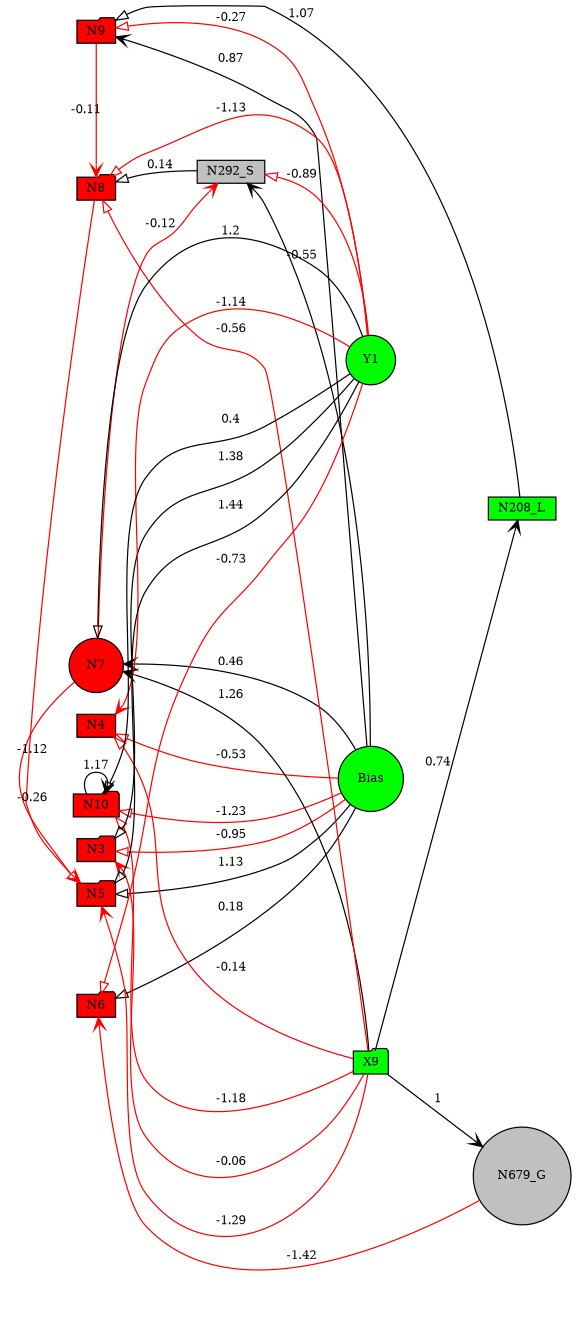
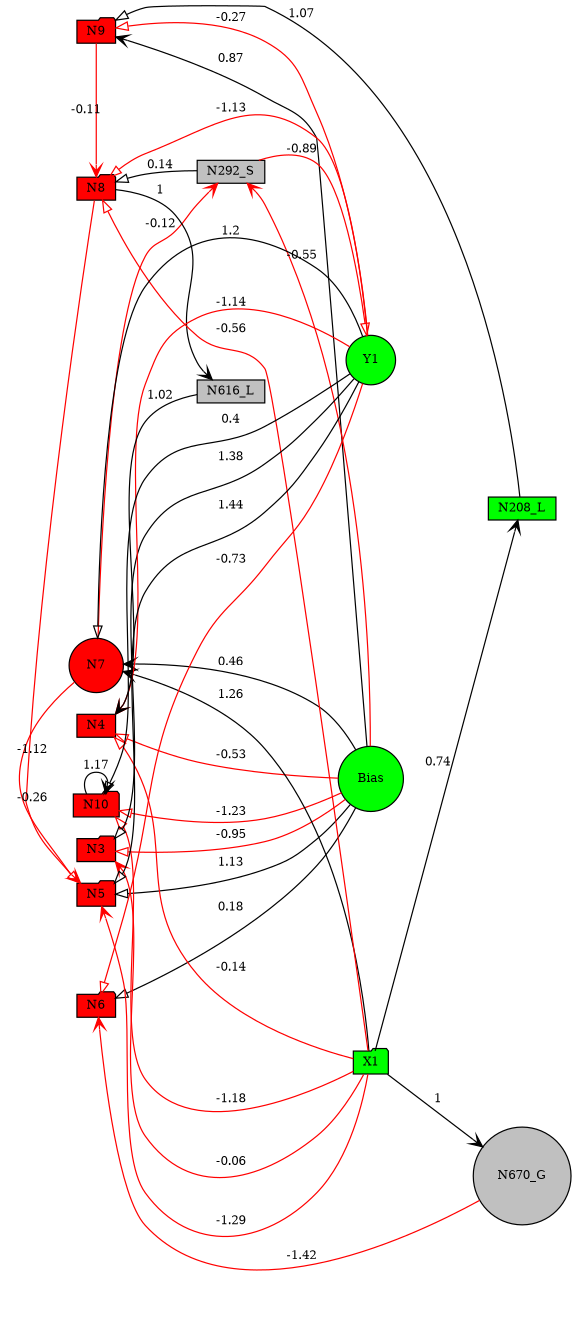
(346, 241) -> (338, 200)
none -> (231, 391)
(357, 532) -> (357, 532)
(371, 1063) -> (371, 1063)
(522, 1176) -> (522, 1176)
